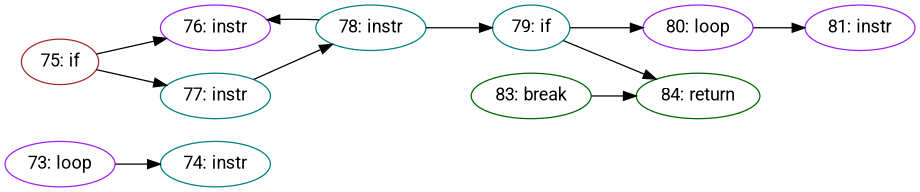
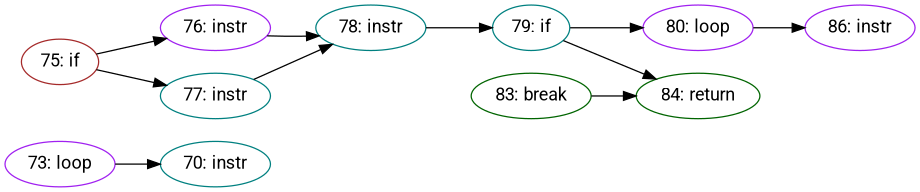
(300, 19) -> (287, 36)
(860, 28) -> (860, 28)
(215, 164) -> (215, 164)
